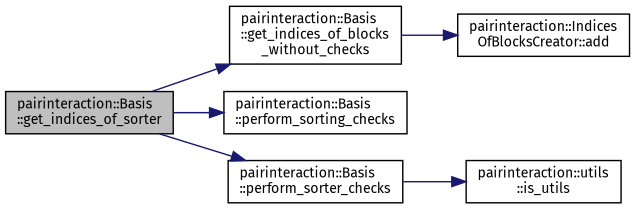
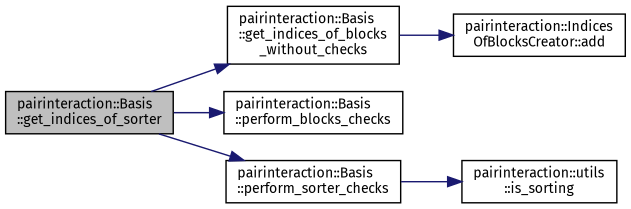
(315, 113) -> (313, 113)
(544, 182) -> (539, 182)
